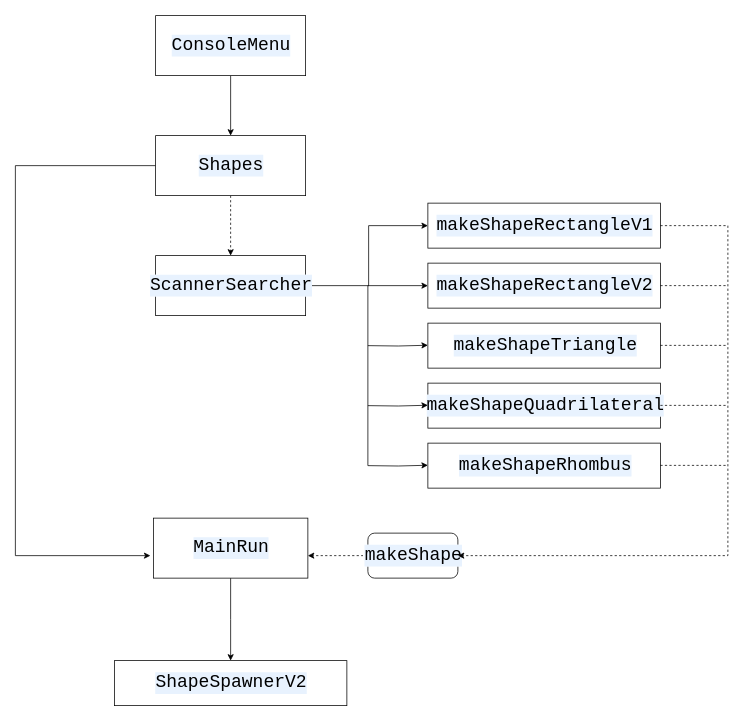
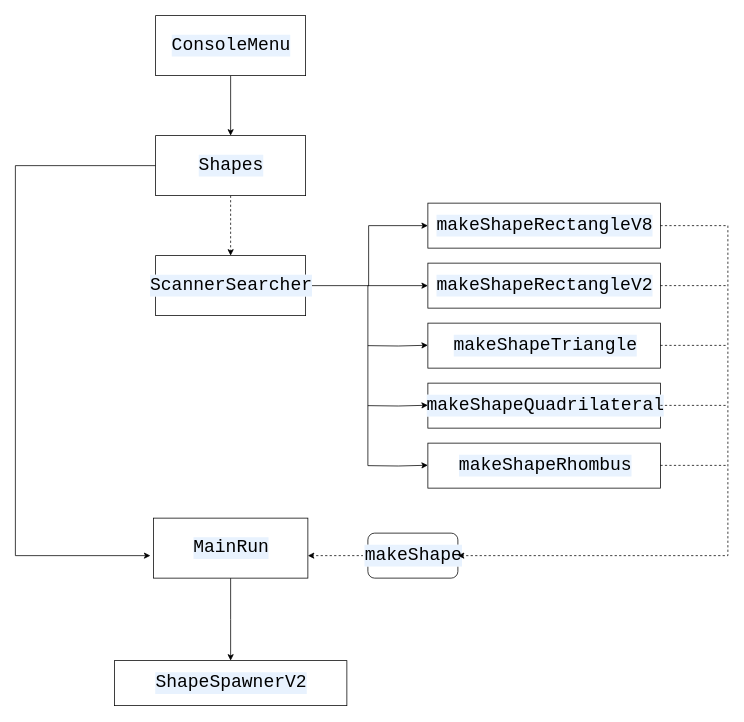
(544, 225) -> (544, 225)
